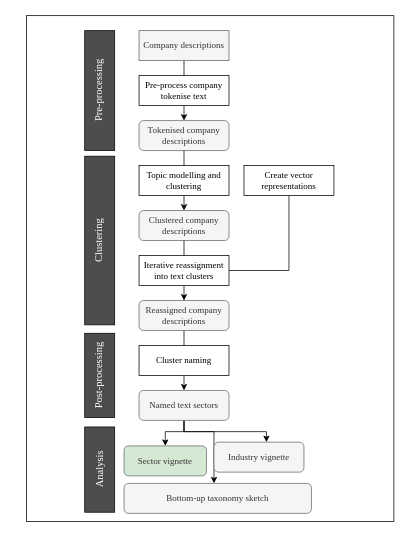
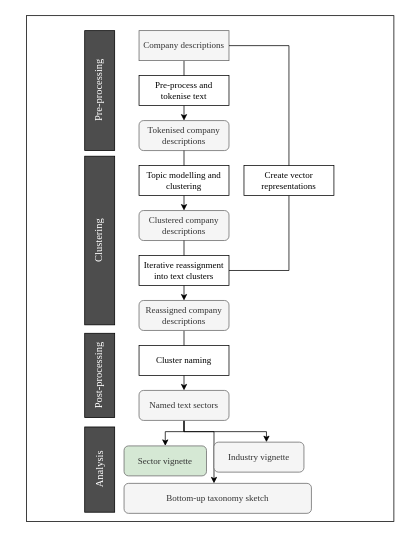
none -> (289, 75)
(184, 90) -> (184, 90)
